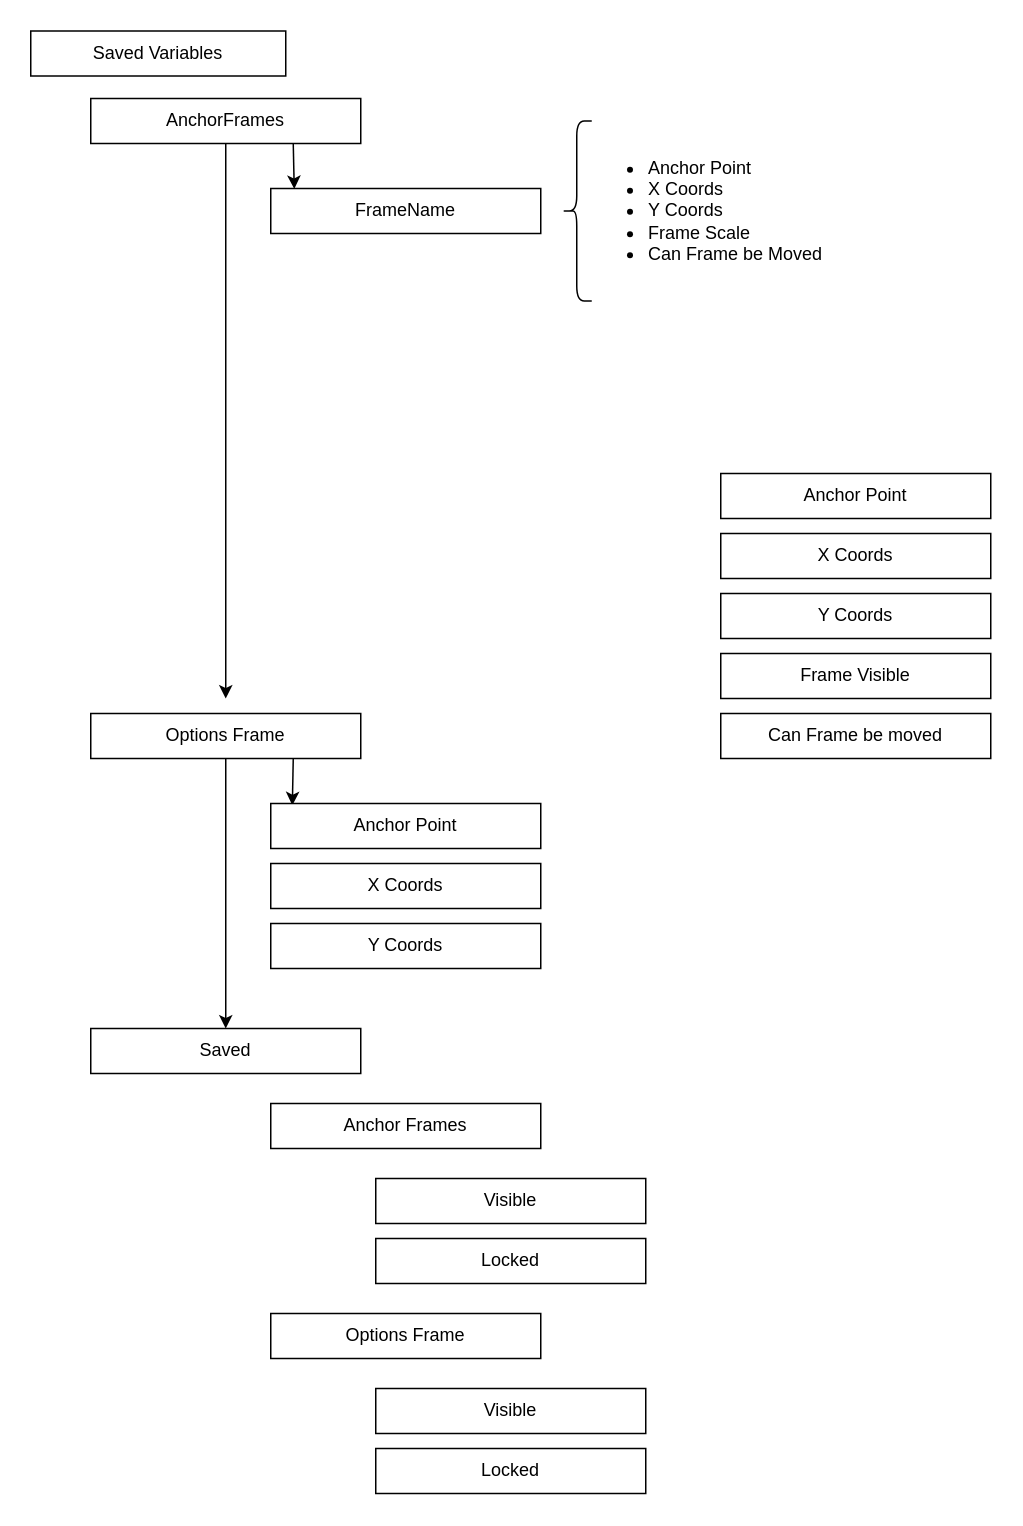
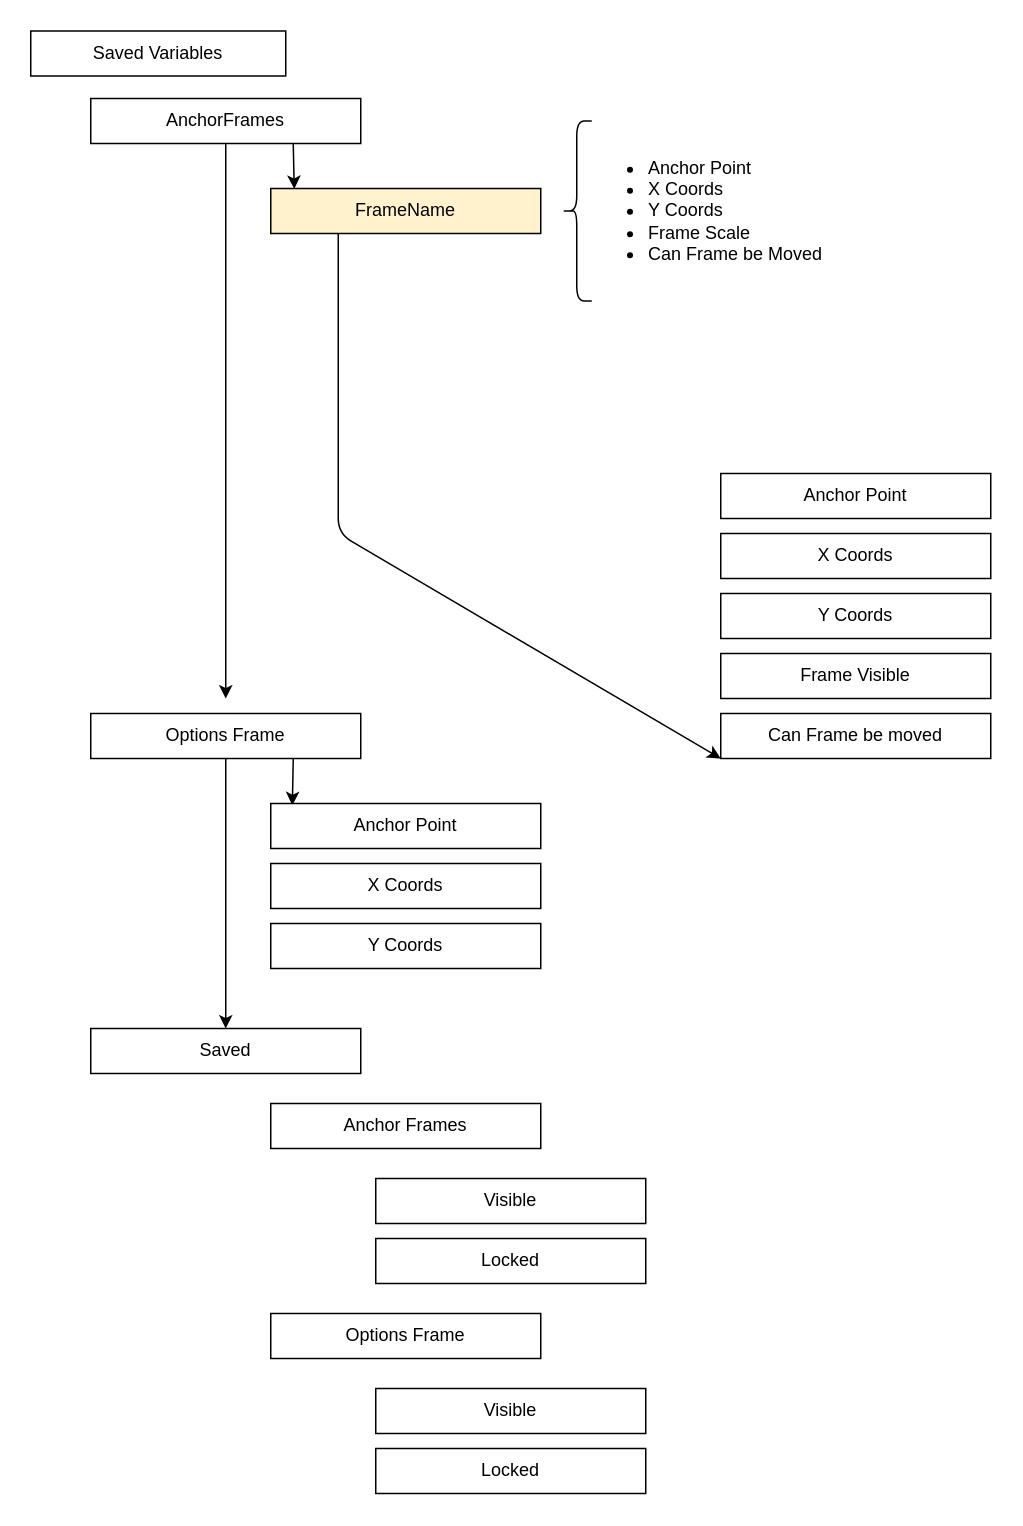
(406, 211) -> (406, 211)
none -> (400, 570)
